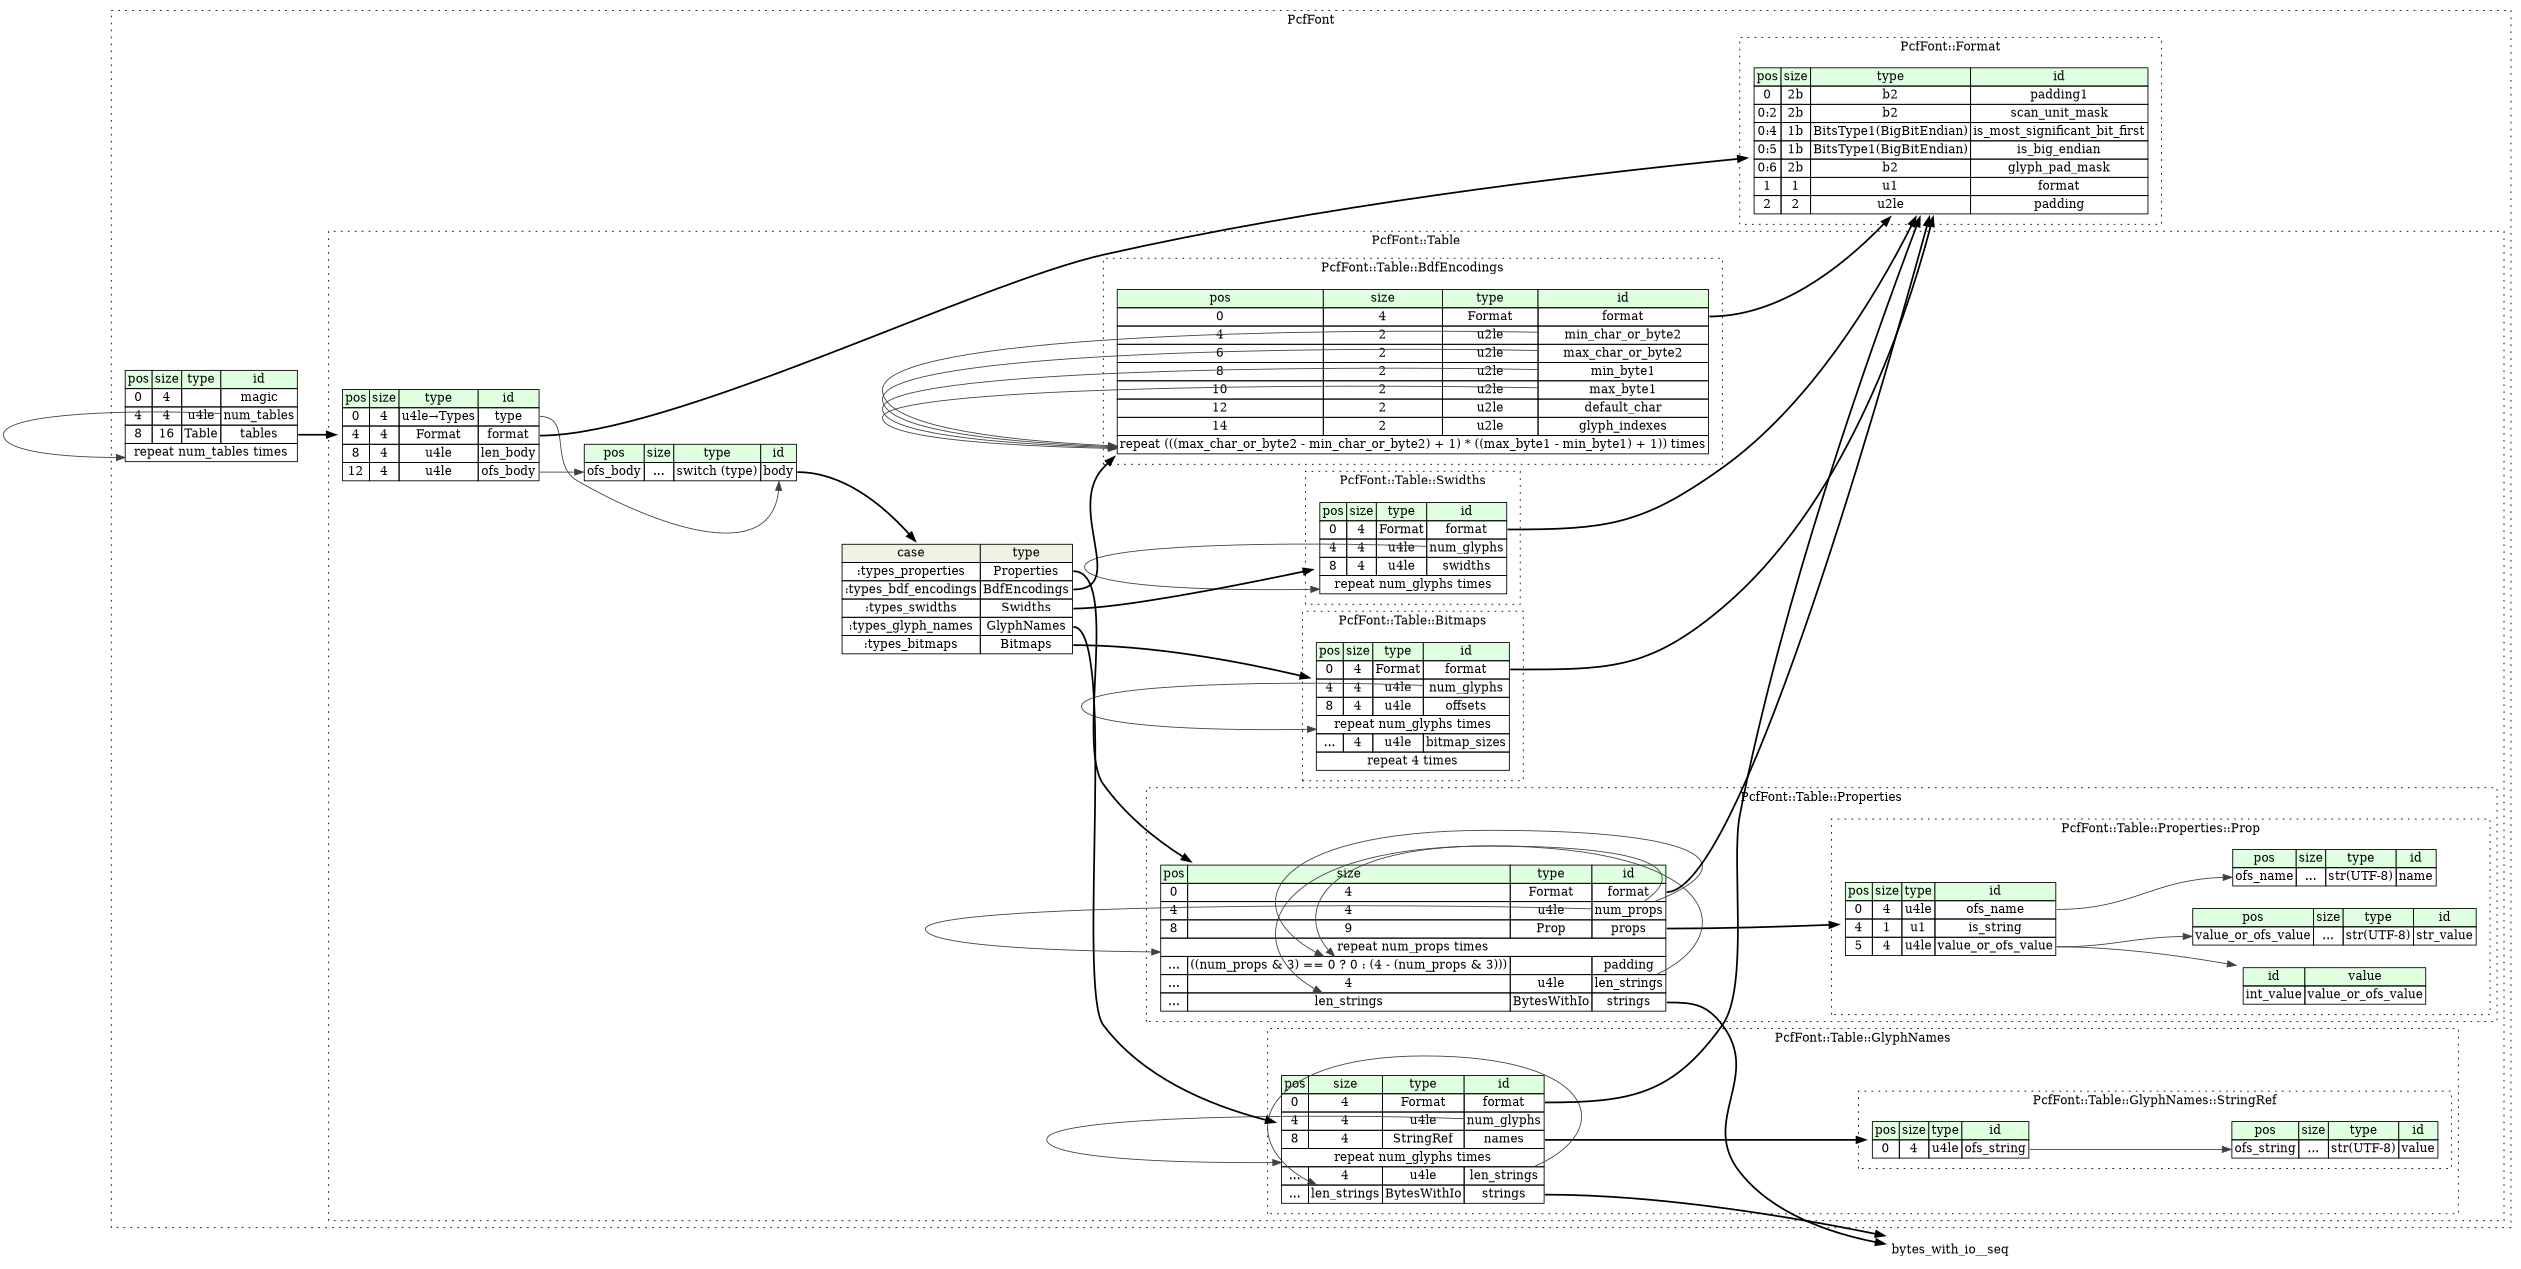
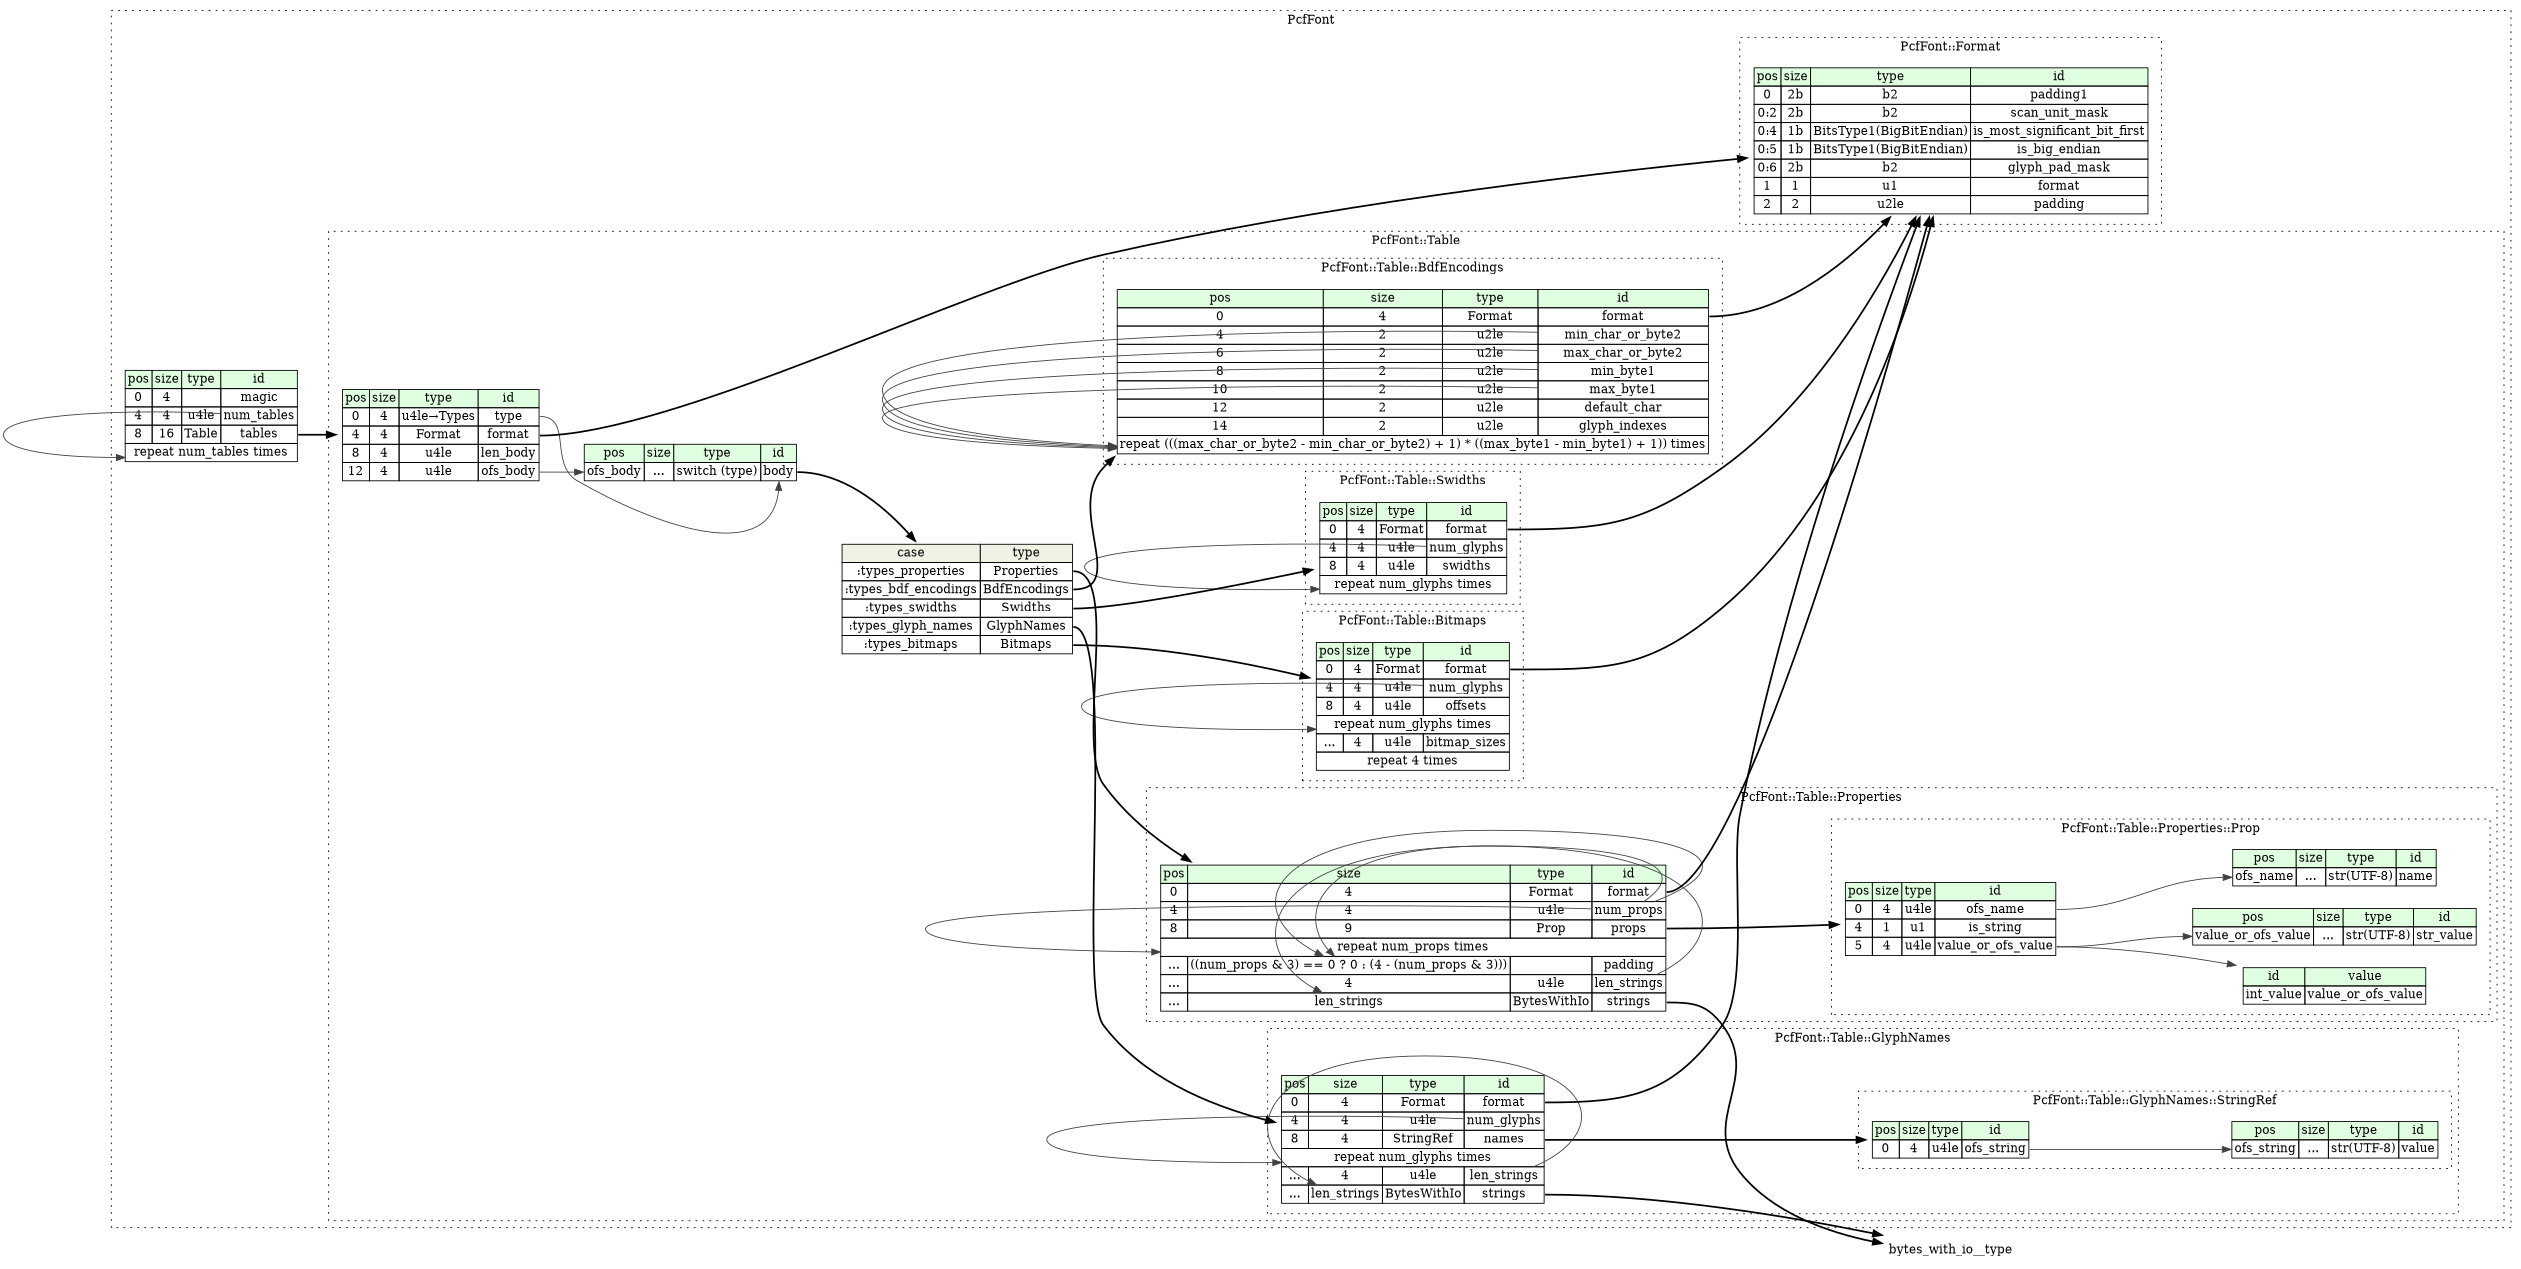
(1951, 1250) -> (1951, 1250)
